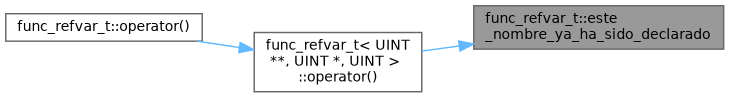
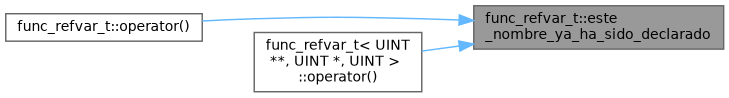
(218, 44) -> (331, 17)
